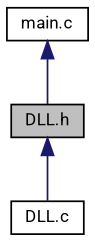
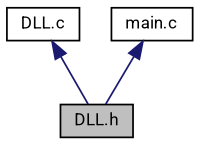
(48, 178) -> (74, 80)
